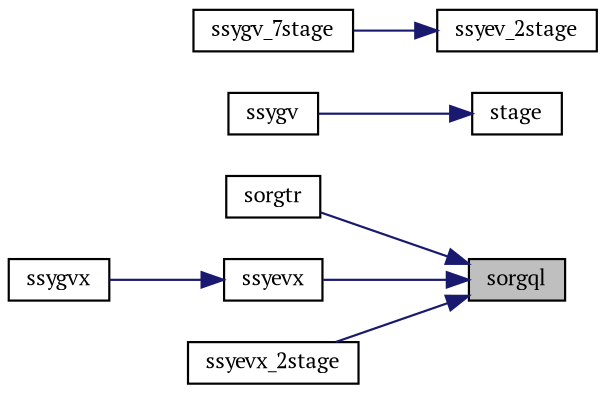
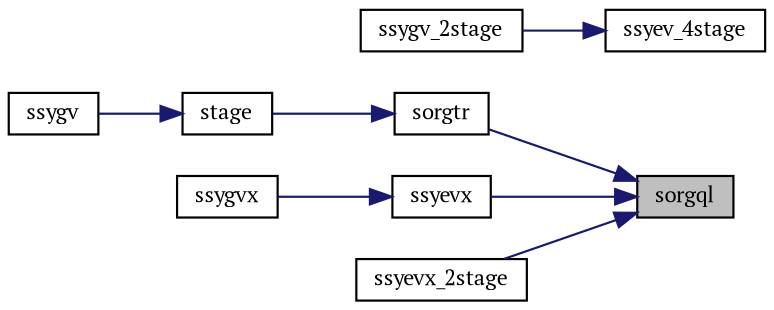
(273, 31) -> (442, 31)
(517, 31) -> (685, 31)
none -> (322, 114)
